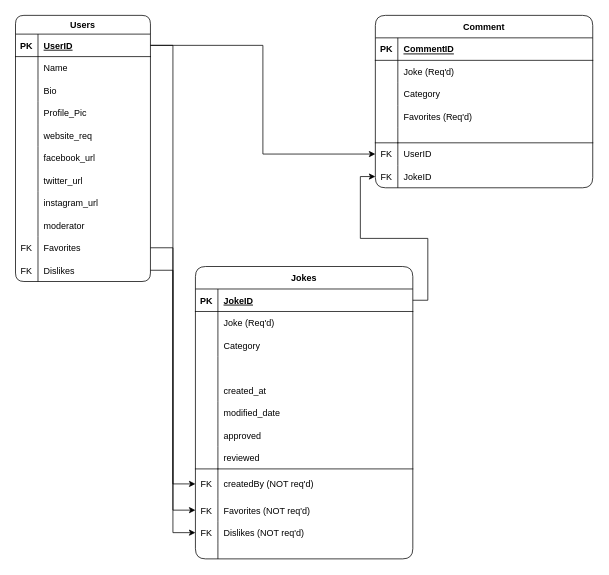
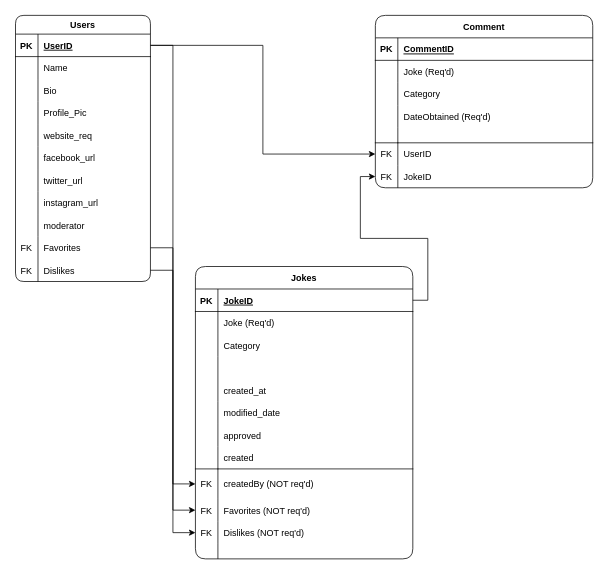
(443, 117) -> (450, 117)
(242, 458) -> (241, 458)
